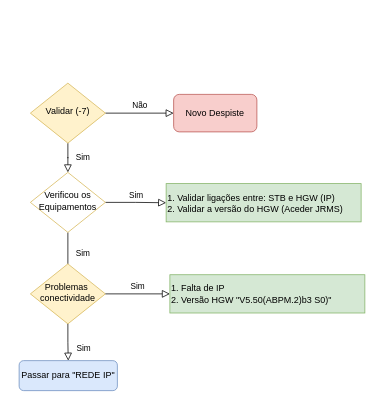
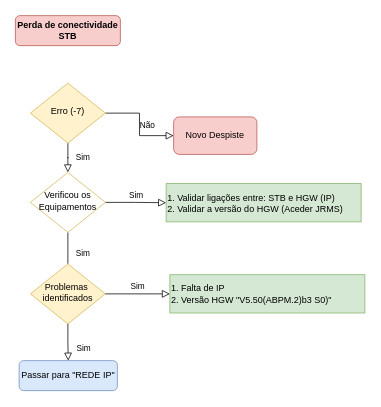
none -> (68, 30)
(68, 111) -> (68, 111)
(215, 113) -> (215, 135)
(68, 292) -> (68, 292)
